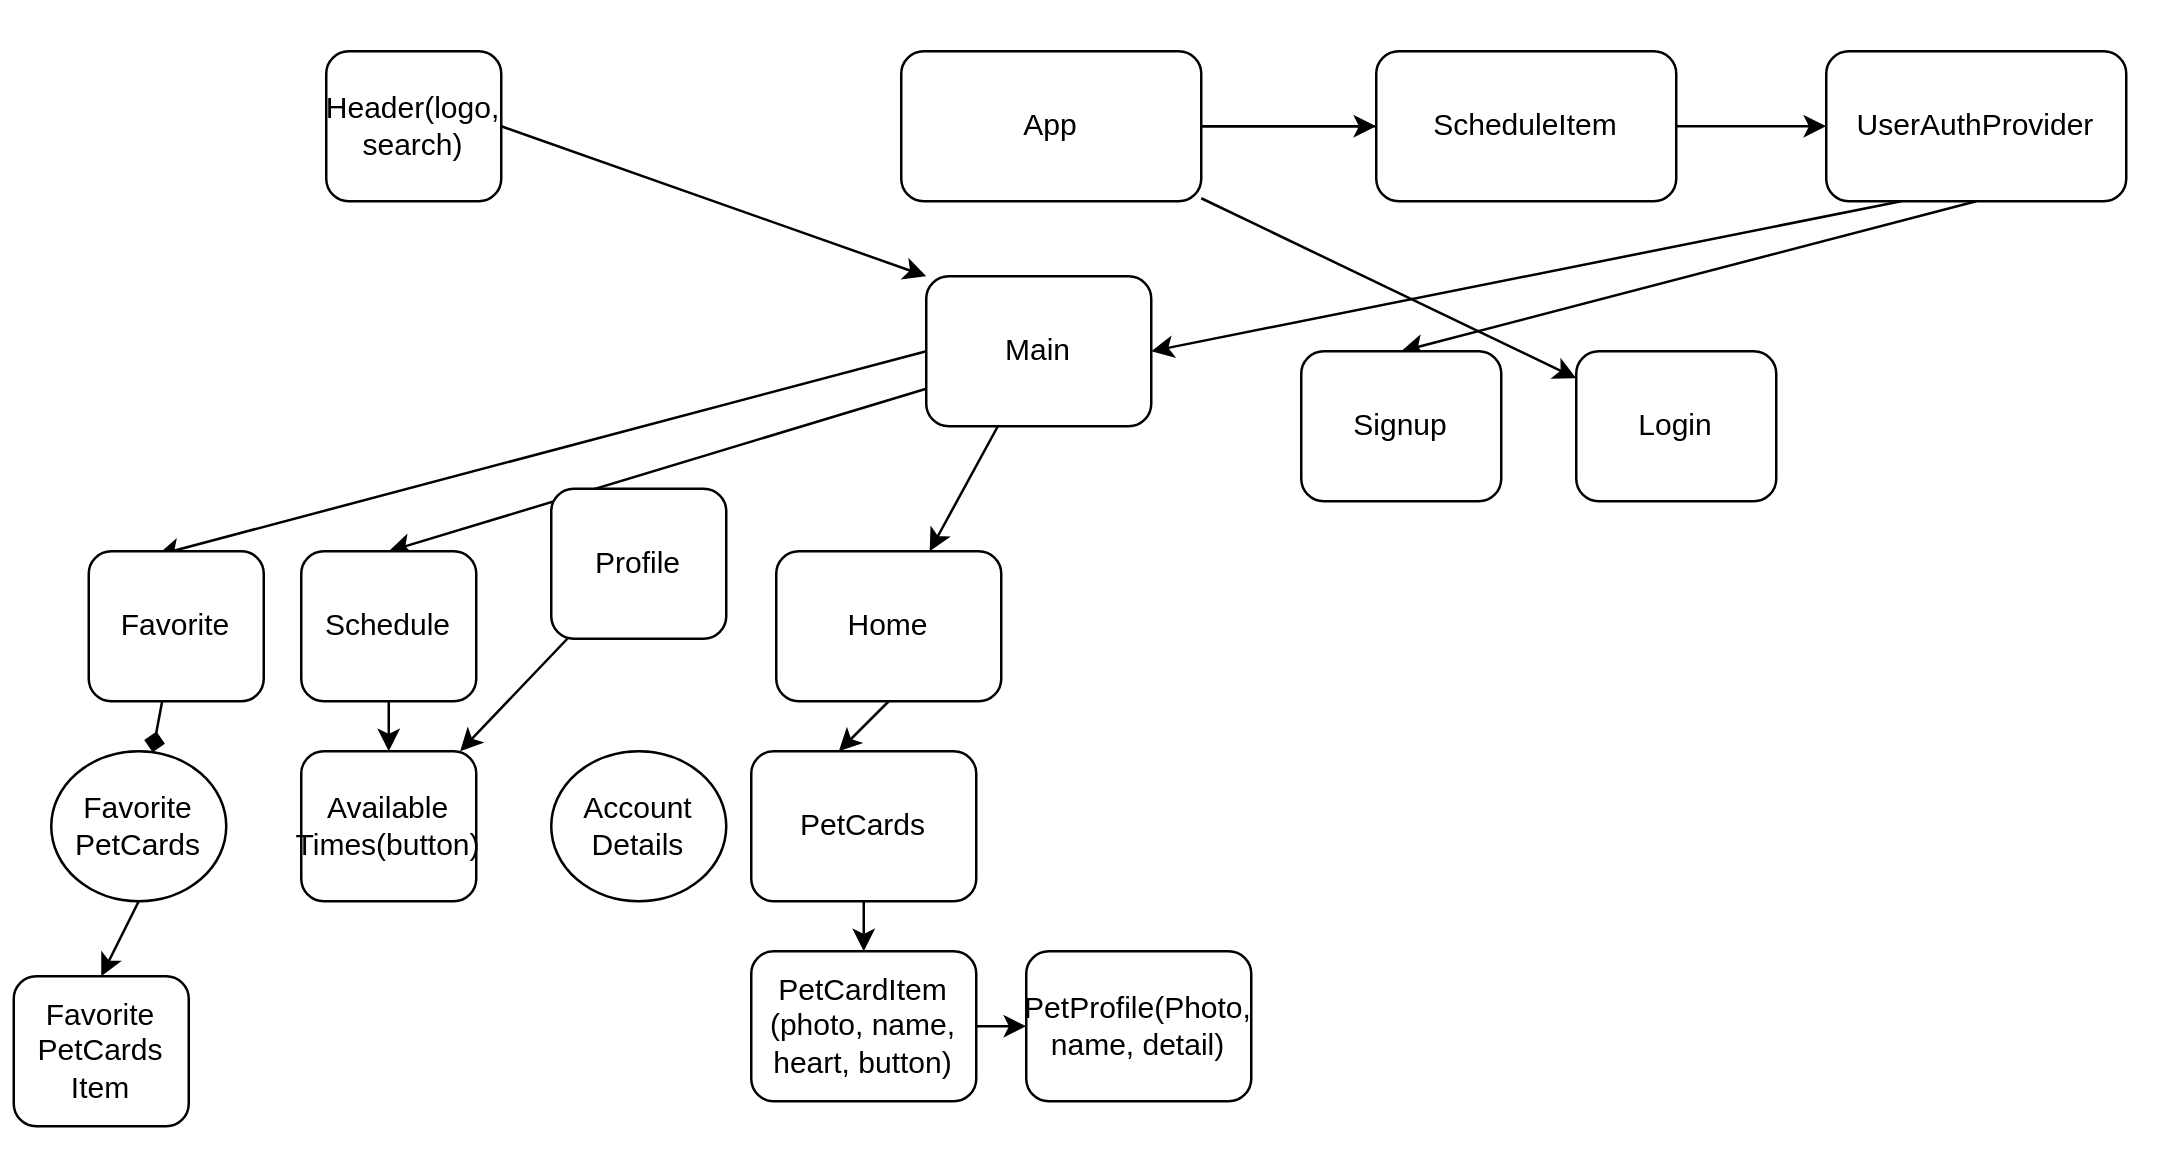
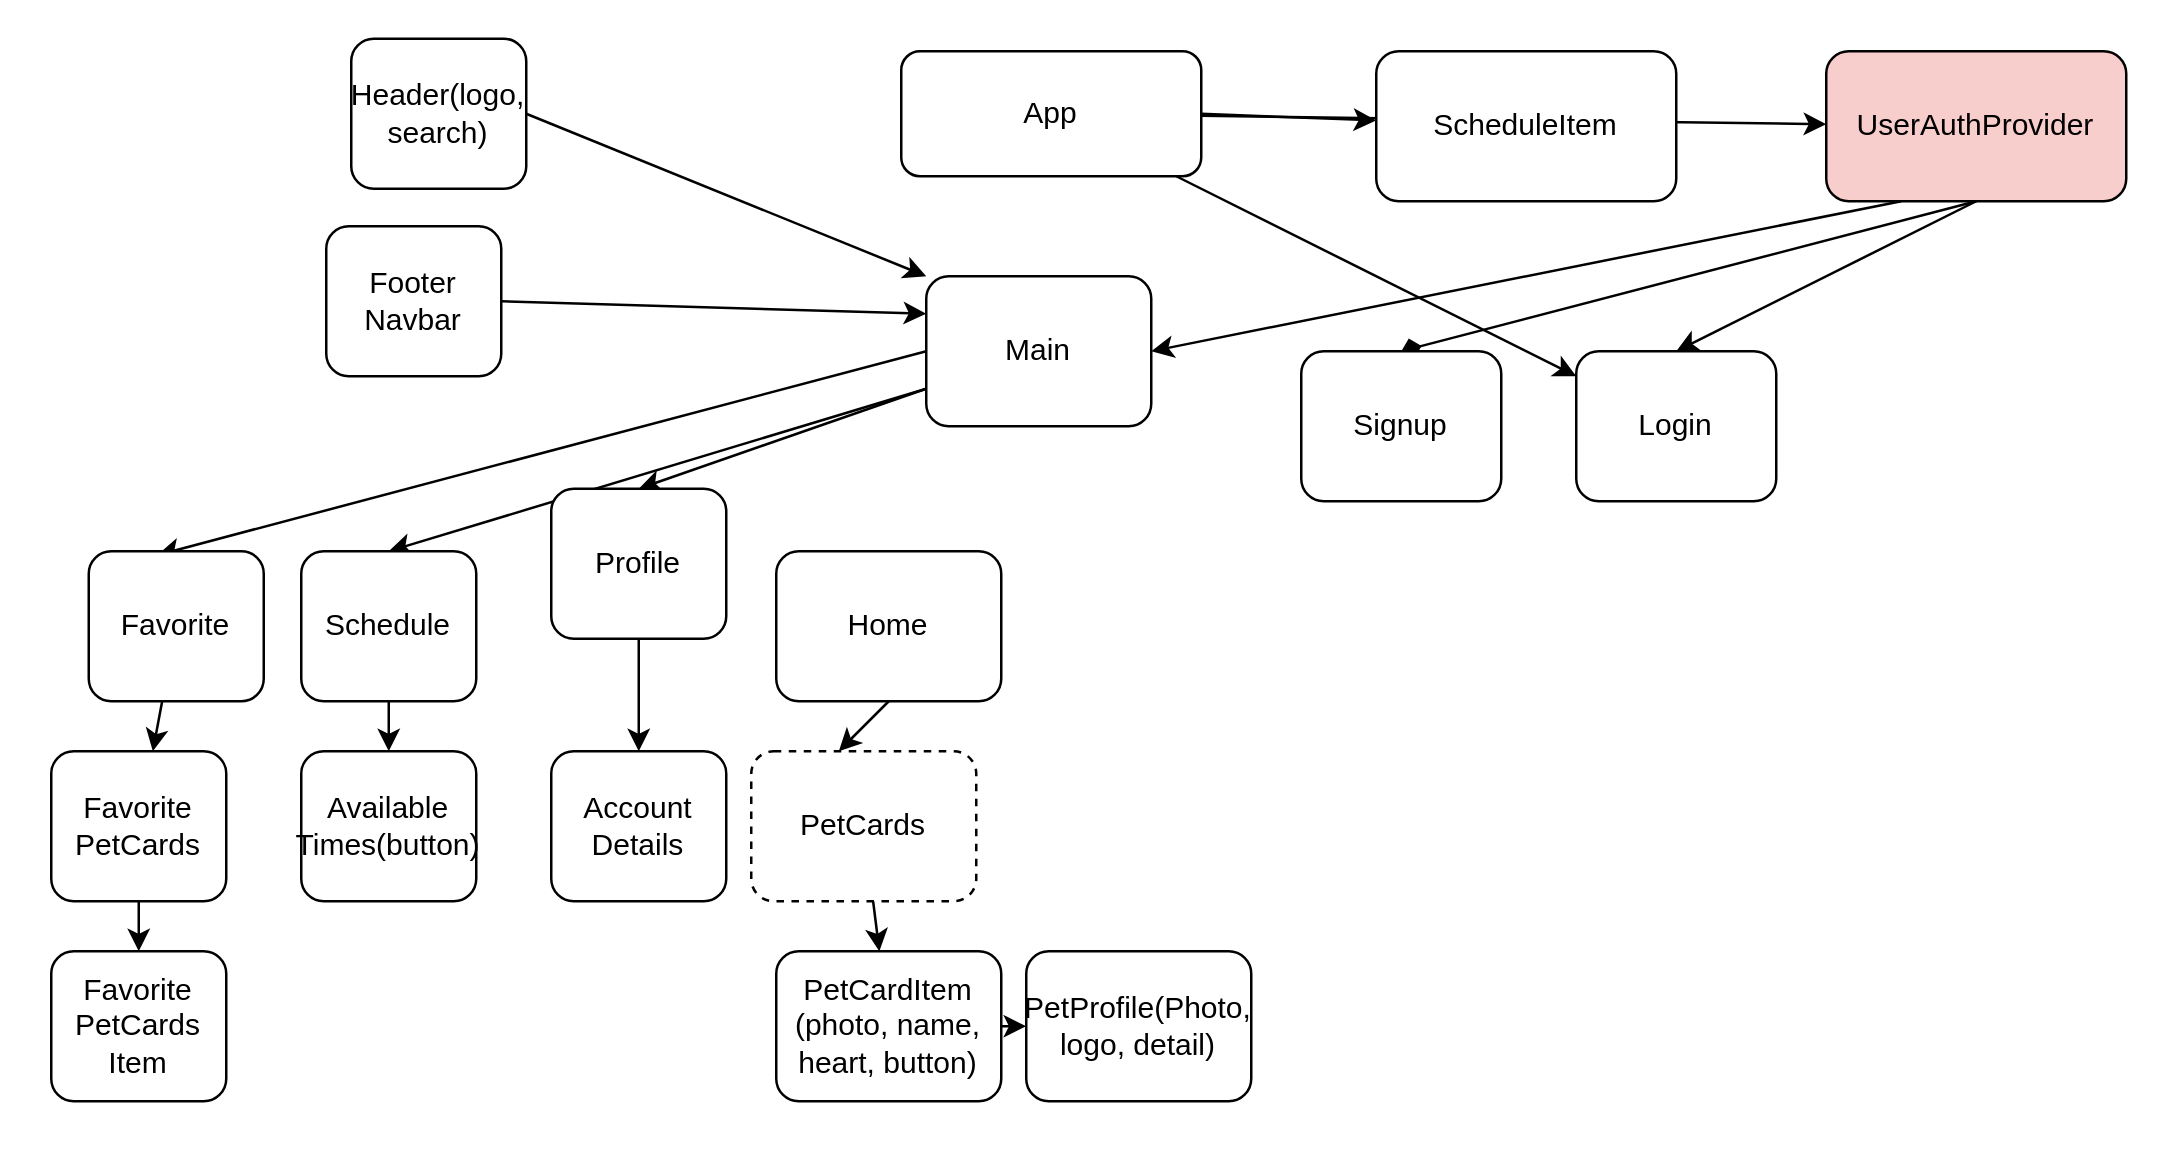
(414, 126) -> (439, 114)
(1051, 126) -> (1051, 114)
(1976, 126) -> (1976, 126)
none -> (1828, 275)
none -> (414, 301)
none -> (705, 307)
(1420, 346) -> (1421, 346)
none -> (766, 444)
(968, 482) -> none
(520, 689) -> (639, 687)
(156, 732) -> (157, 731)
(139, 826) -> (139, 826)
(639, 826) -> (639, 826)
(864, 826) -> (864, 826)
(864, 1026) -> (889, 1026)
(1139, 1026) -> (1139, 1026)
(101, 1051) -> (139, 1026)
